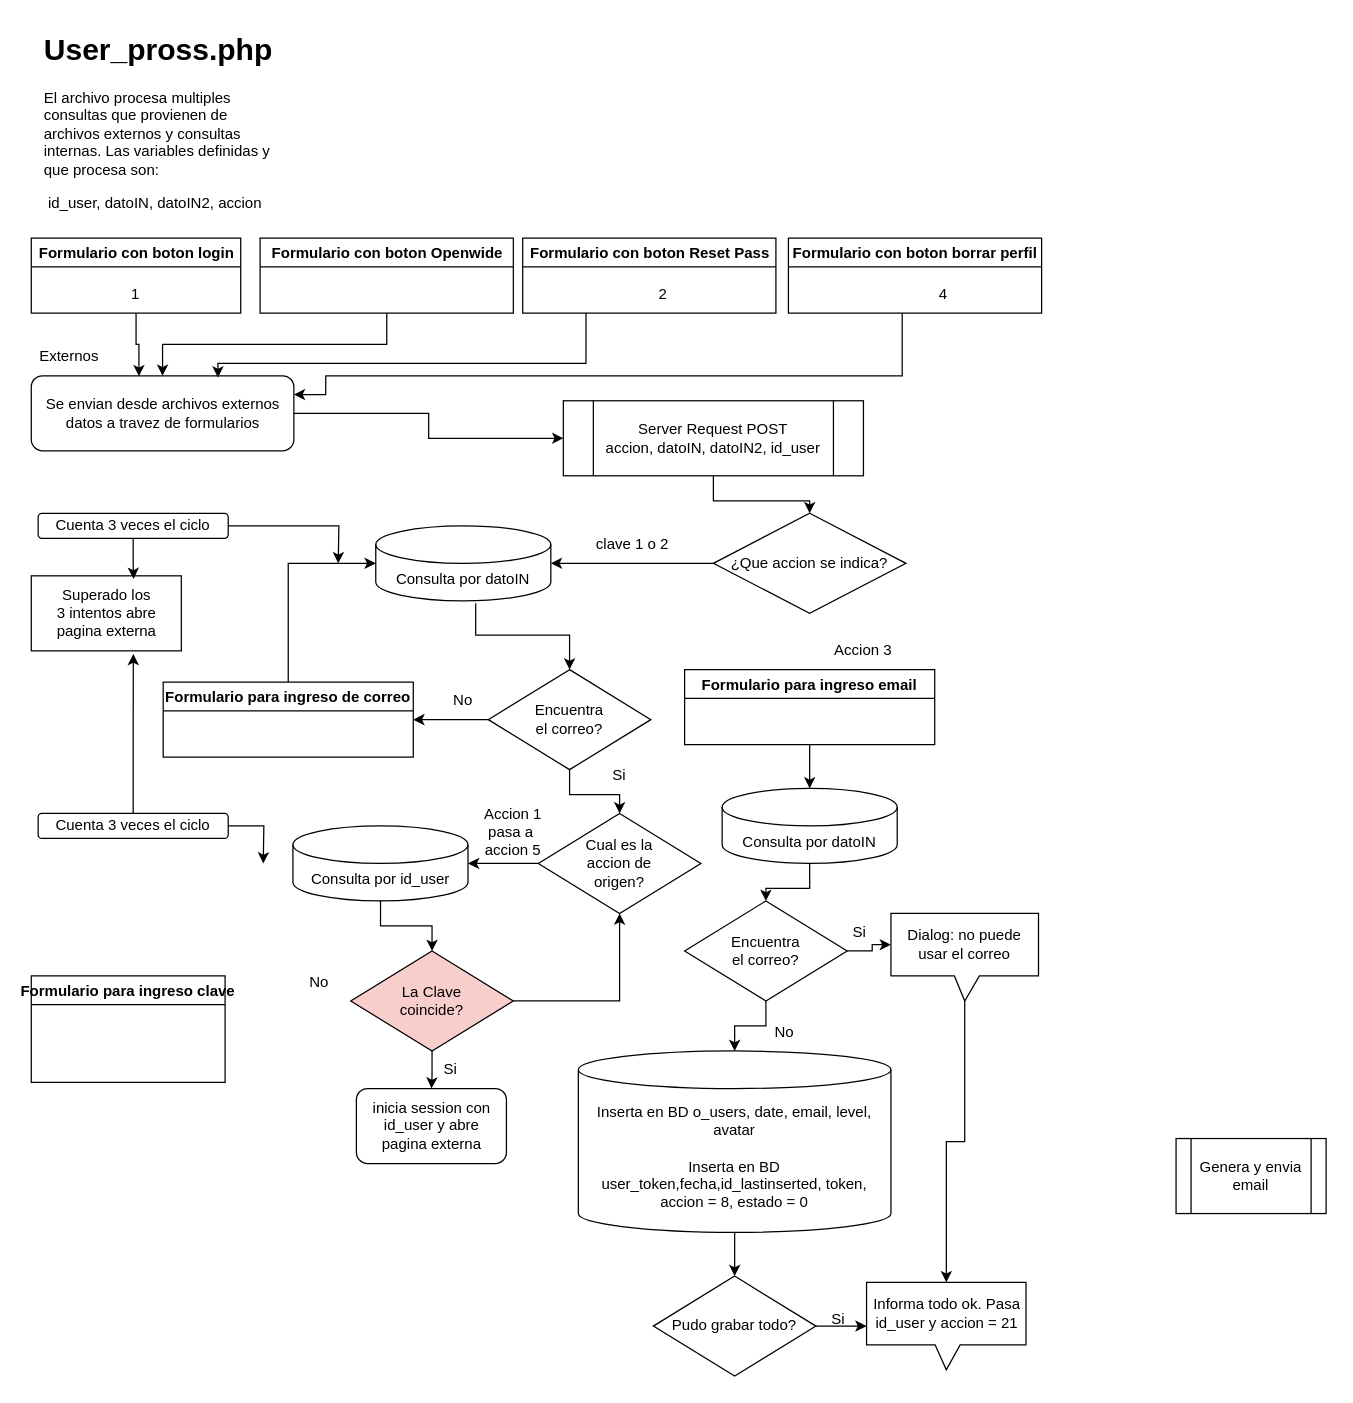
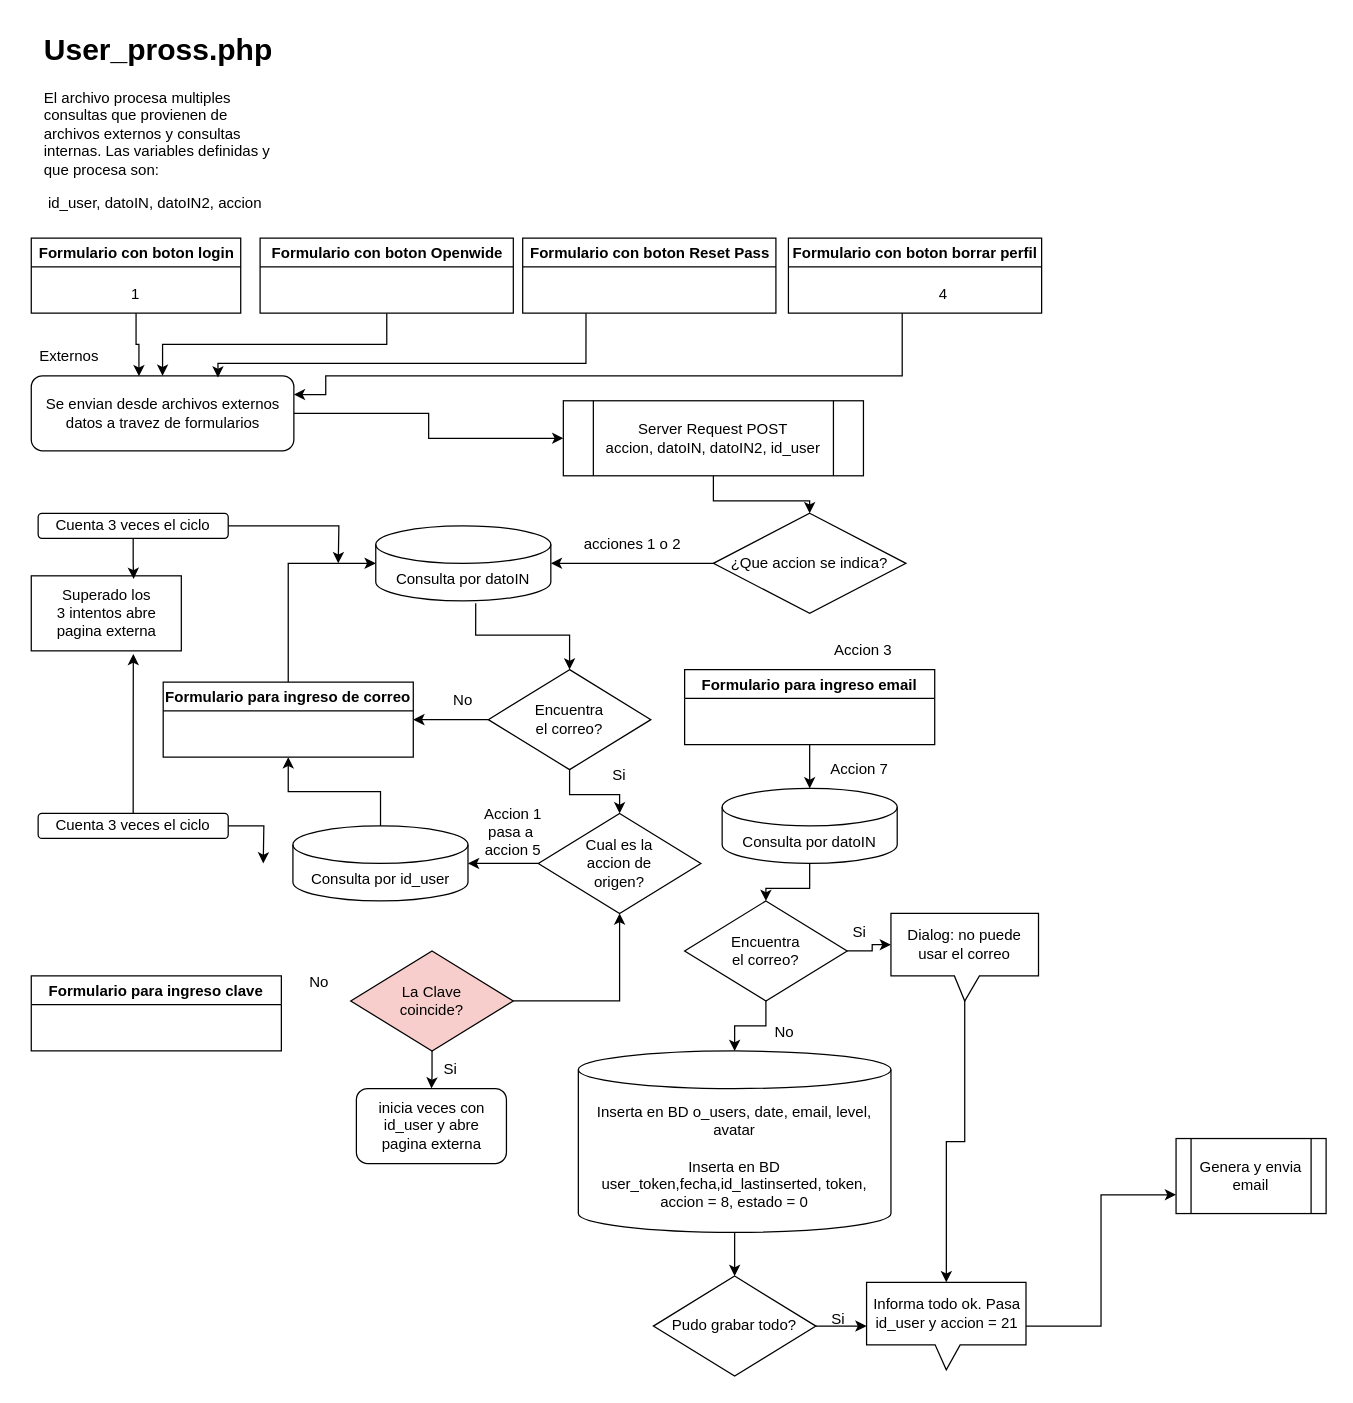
(663, 294) -> none
(633, 544) -> (633, 544)
none -> (859, 769)
(402, 926) -> (338, 791)
(128, 1029) -> (156, 1013)
(432, 1126) -> (432, 1126)
none -> (1101, 1265)
